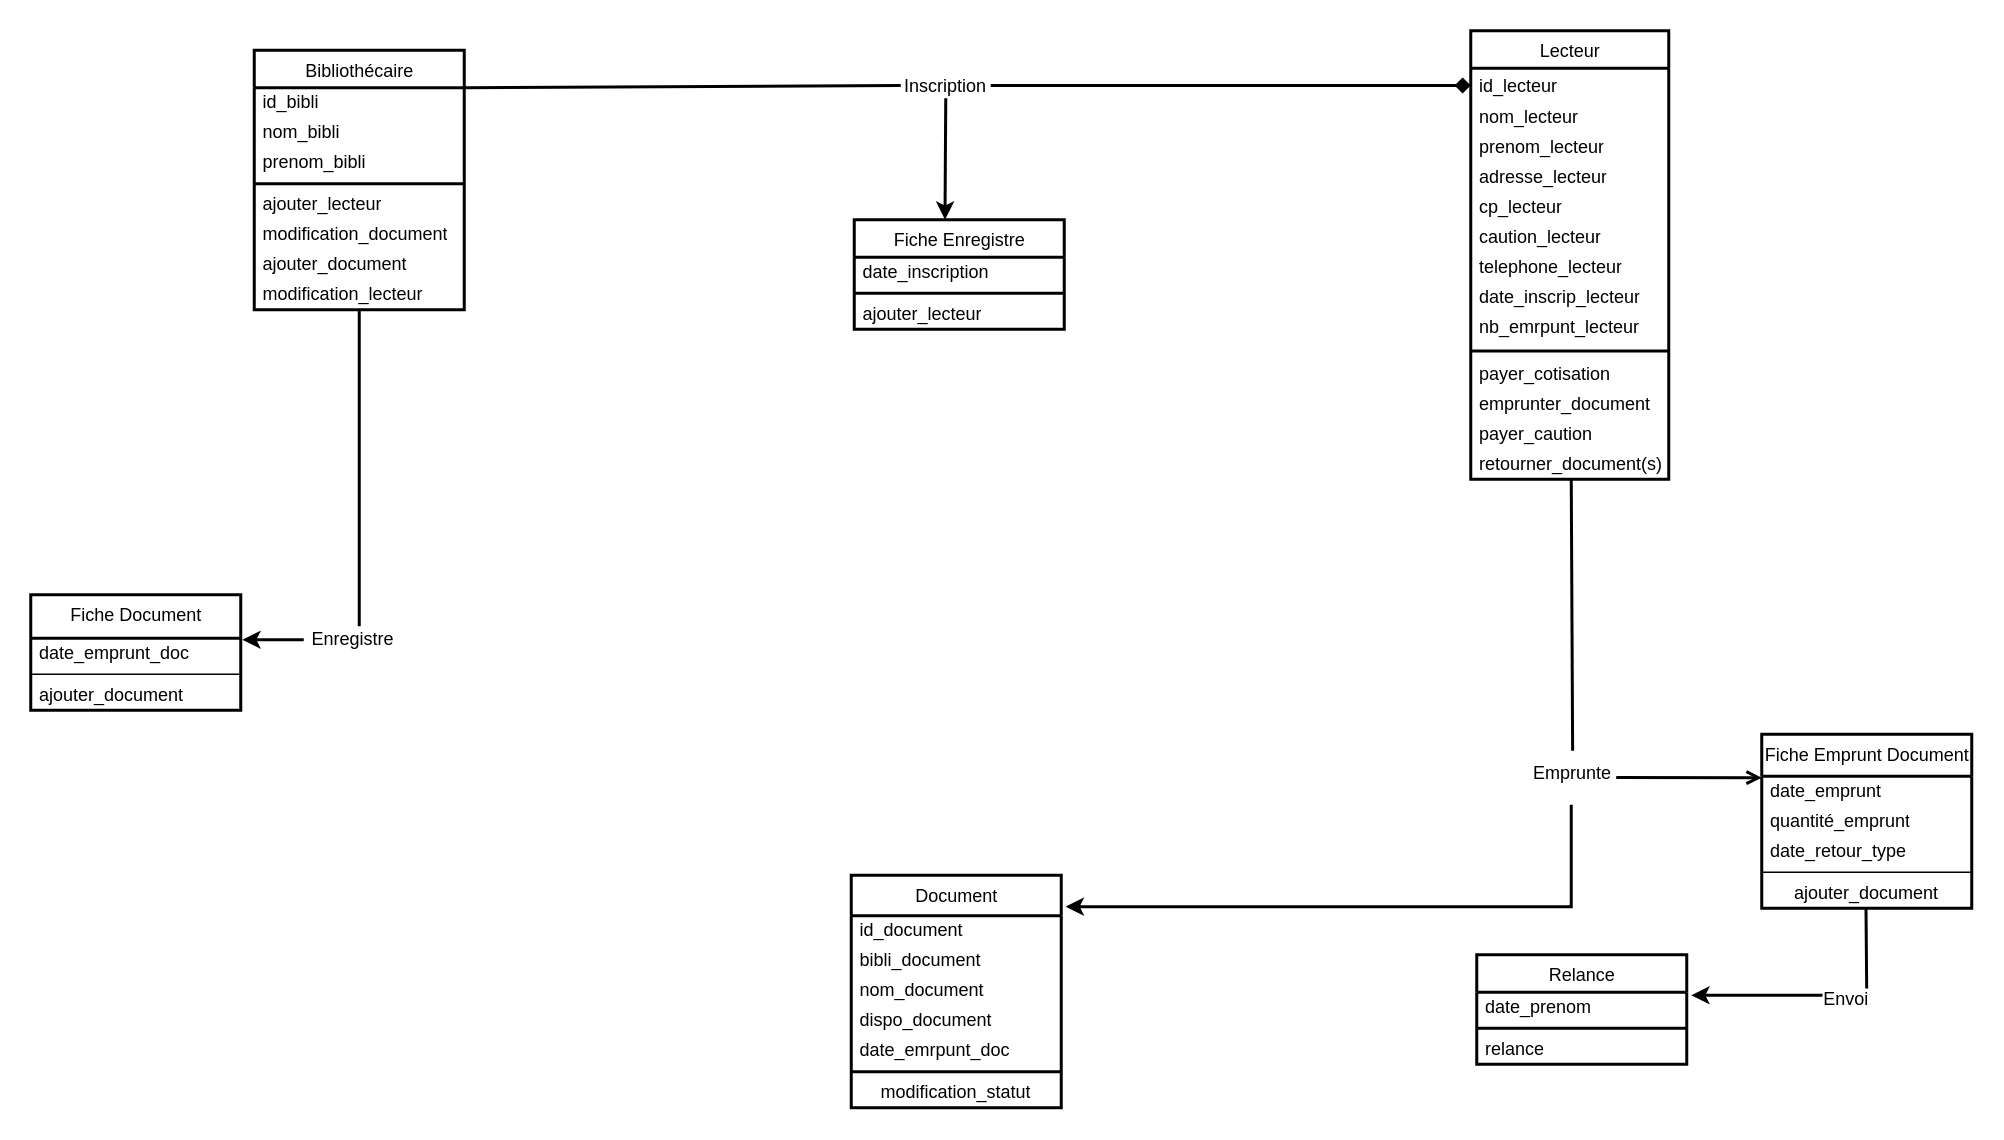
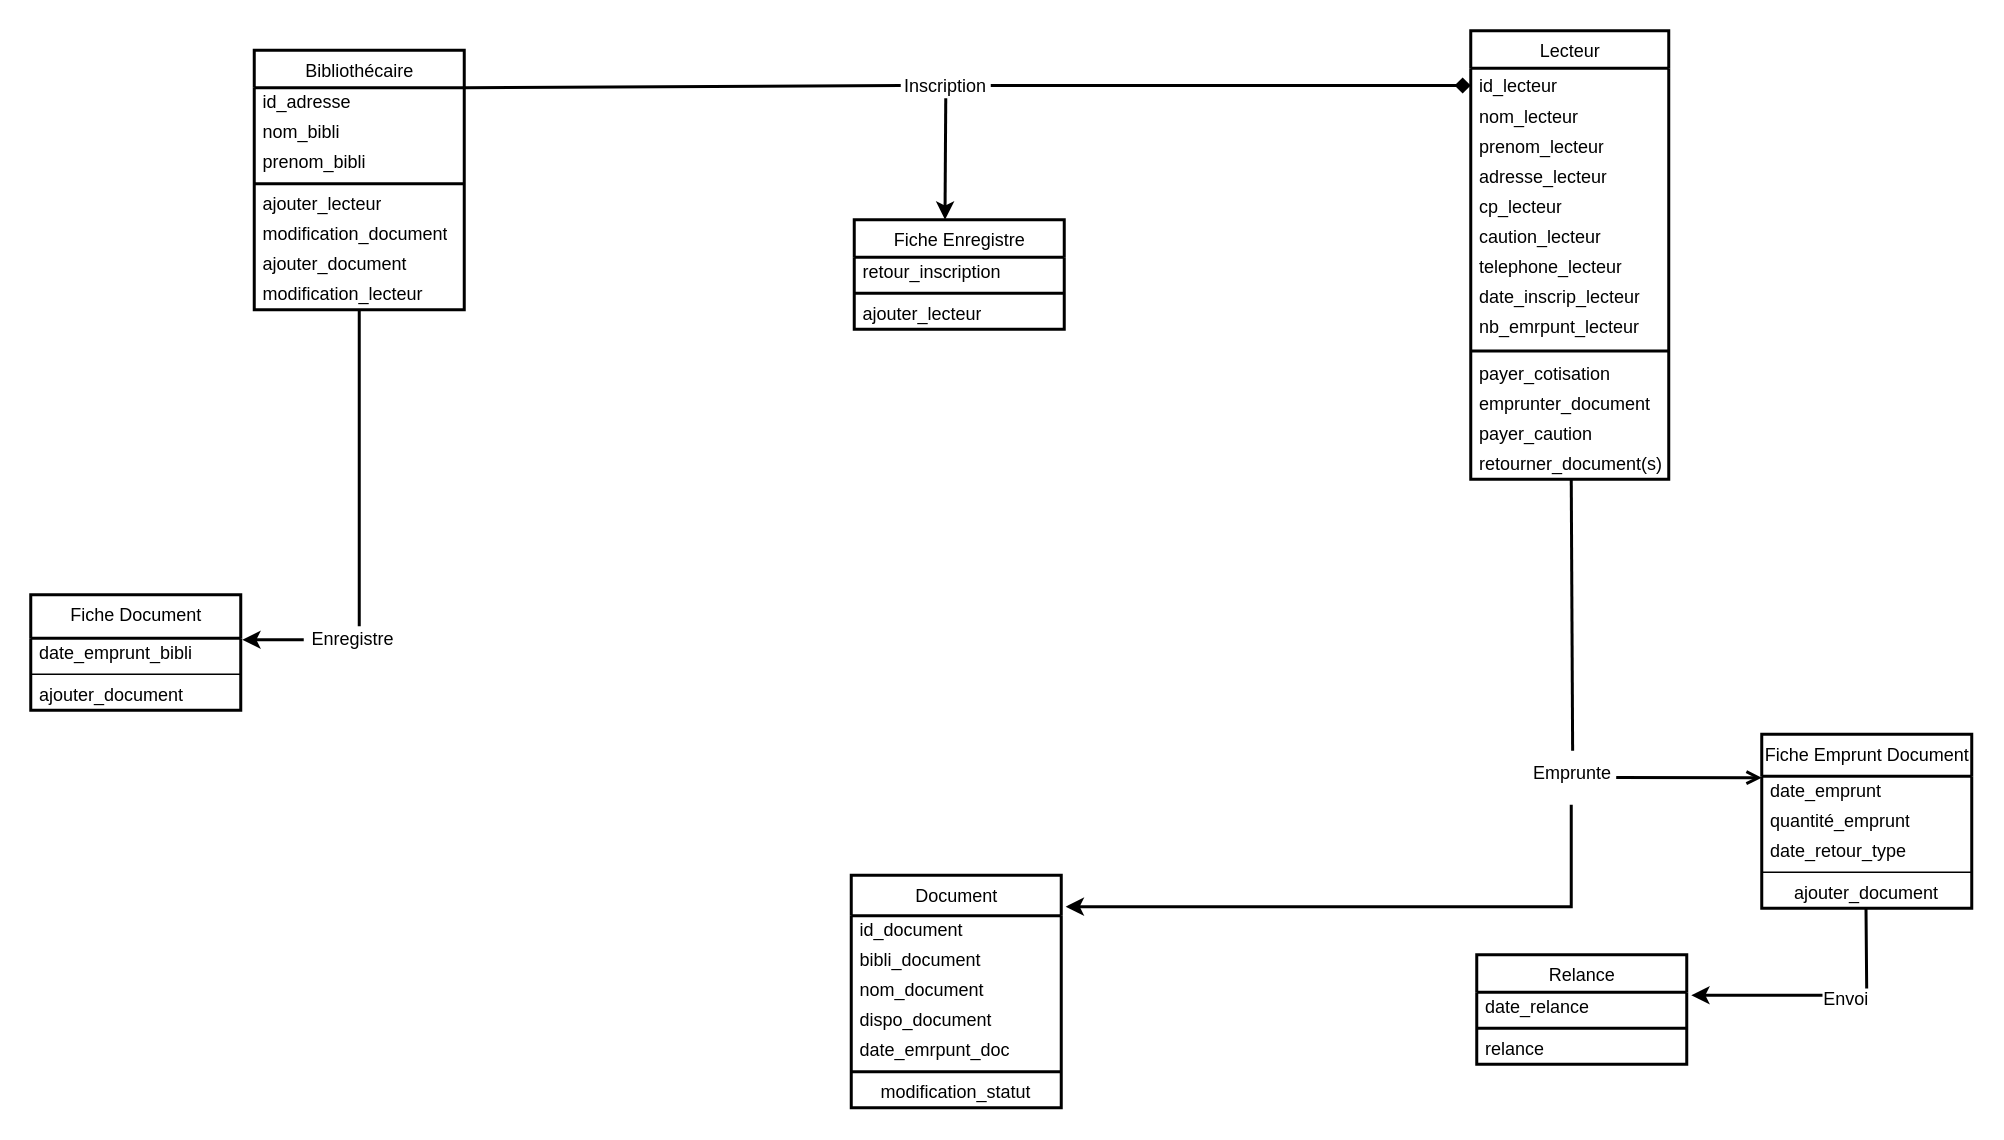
(294, 103) -> (311, 103)
(937, 272) -> (947, 272)
(120, 653) -> (123, 653)
(1541, 1007) -> (1544, 1007)
